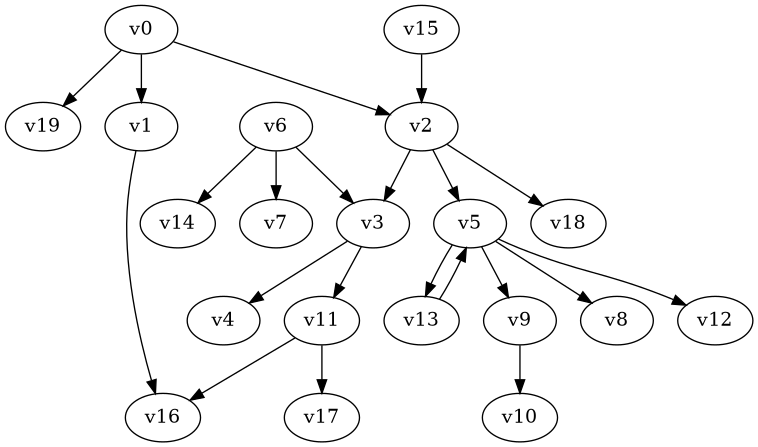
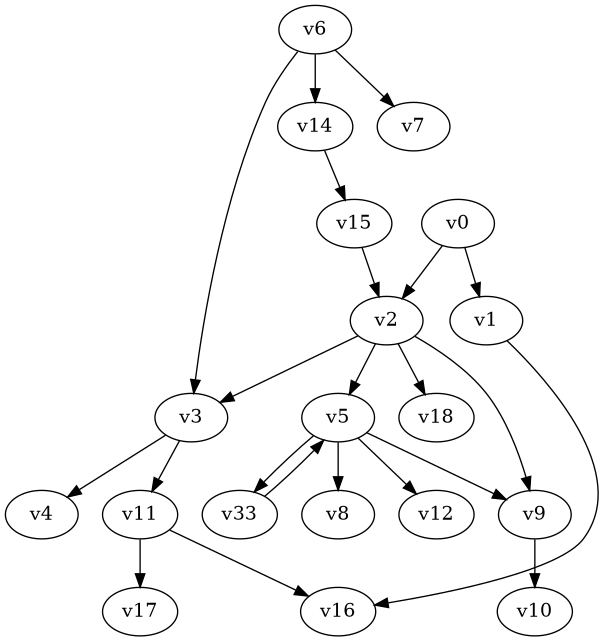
(43, 127) -> none
none -> (332, 169)
(422, 321) -> (240, 515)
none -> (487, 394)
